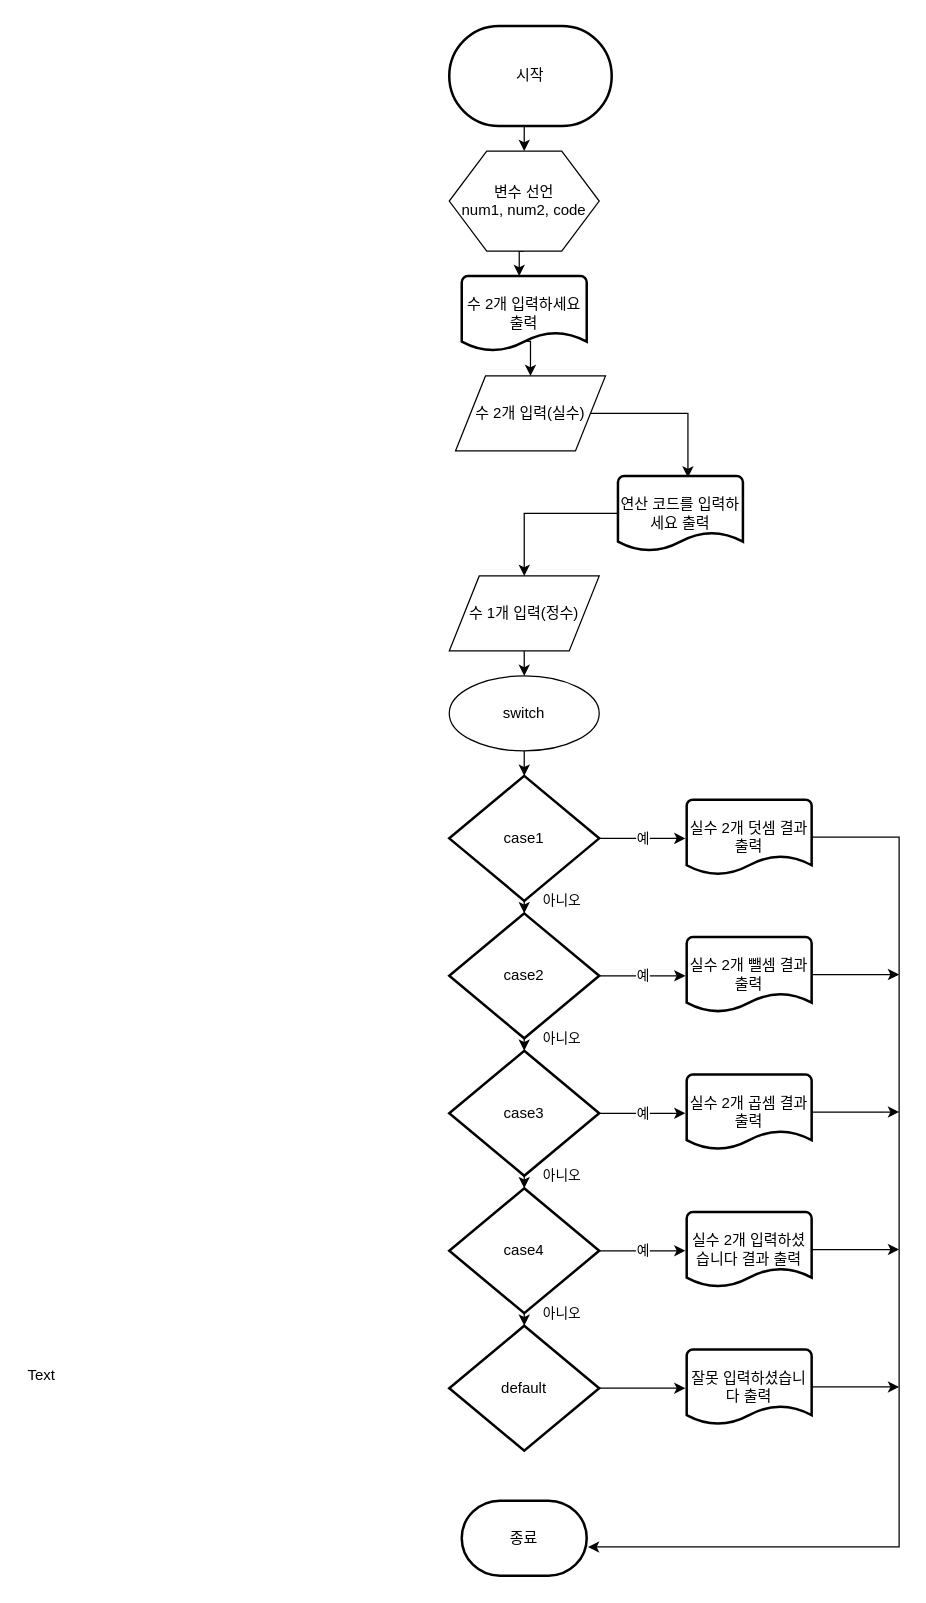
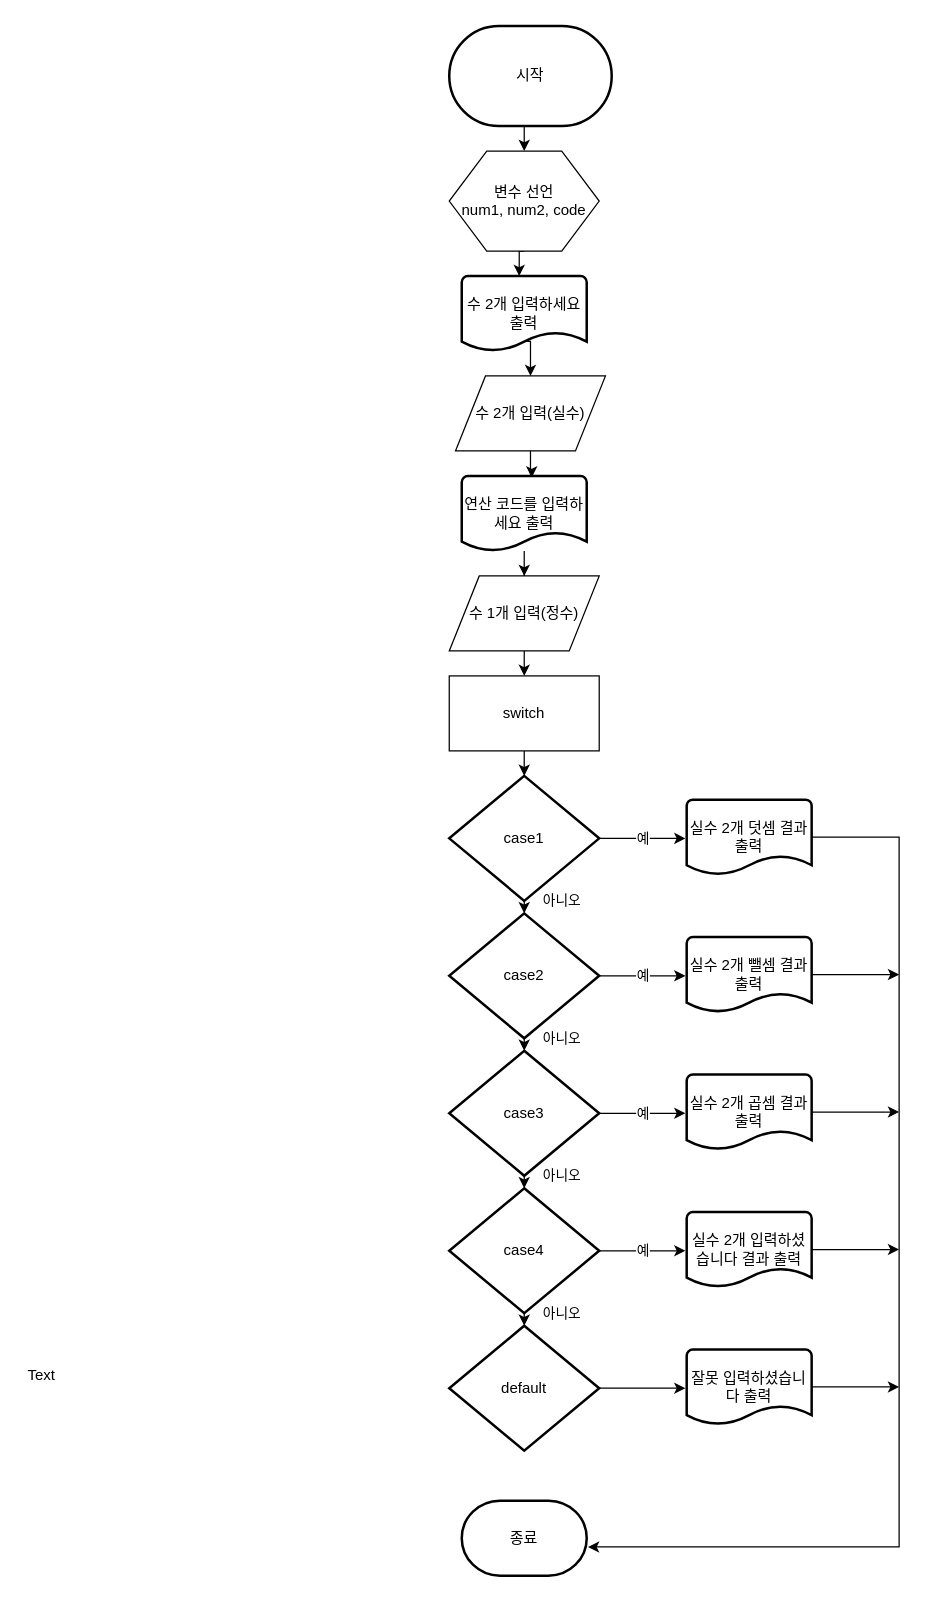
(681, 513) -> (524, 513)
(524, 713) -> (524, 713)
